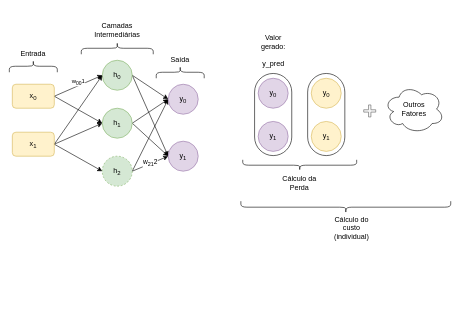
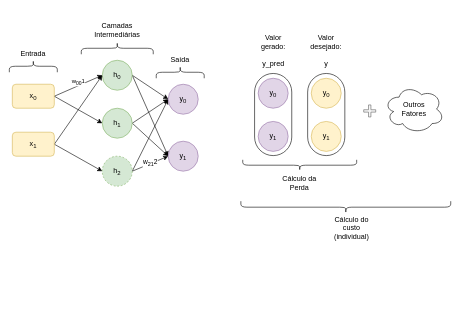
none -> (326, 48)
(77, 134) -> none
